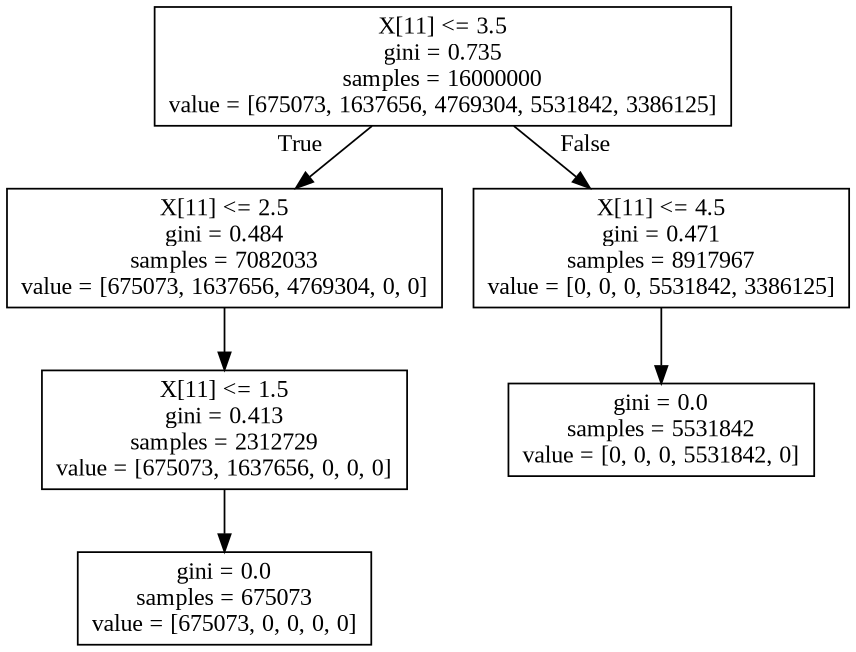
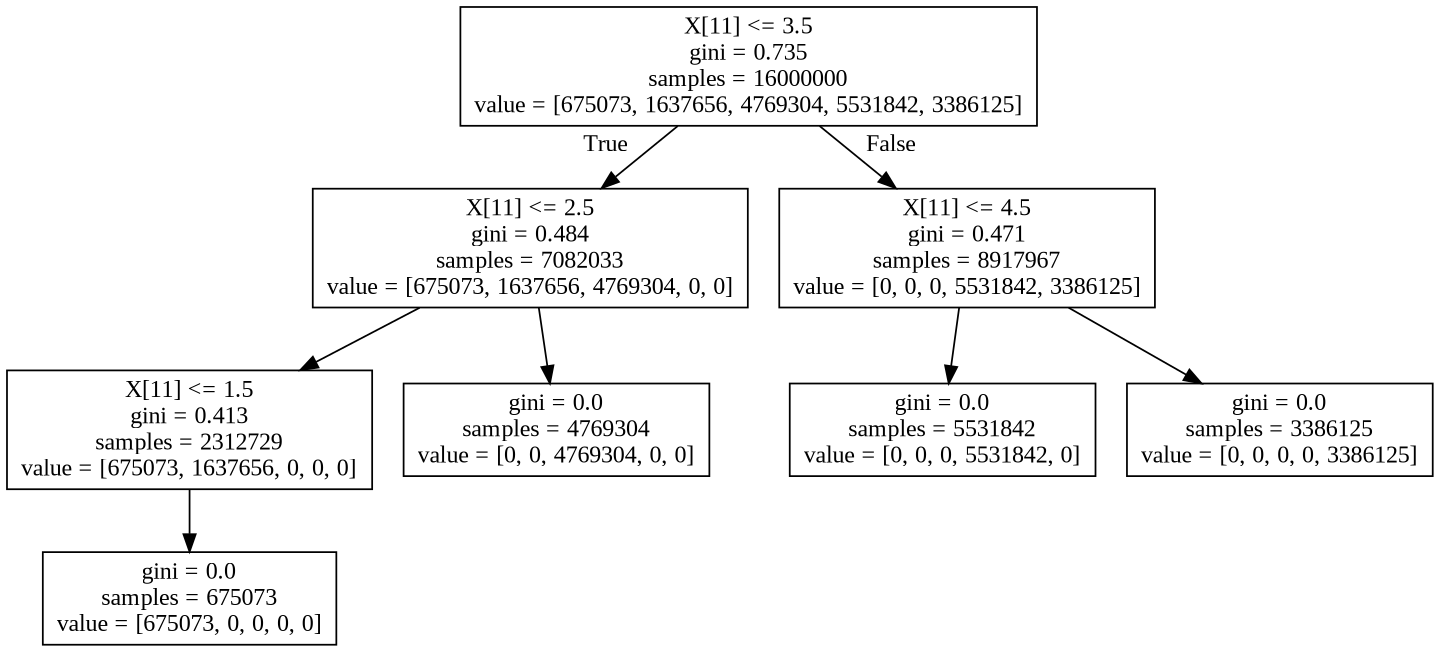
none -> (556, 430)
none -> (1280, 430)
